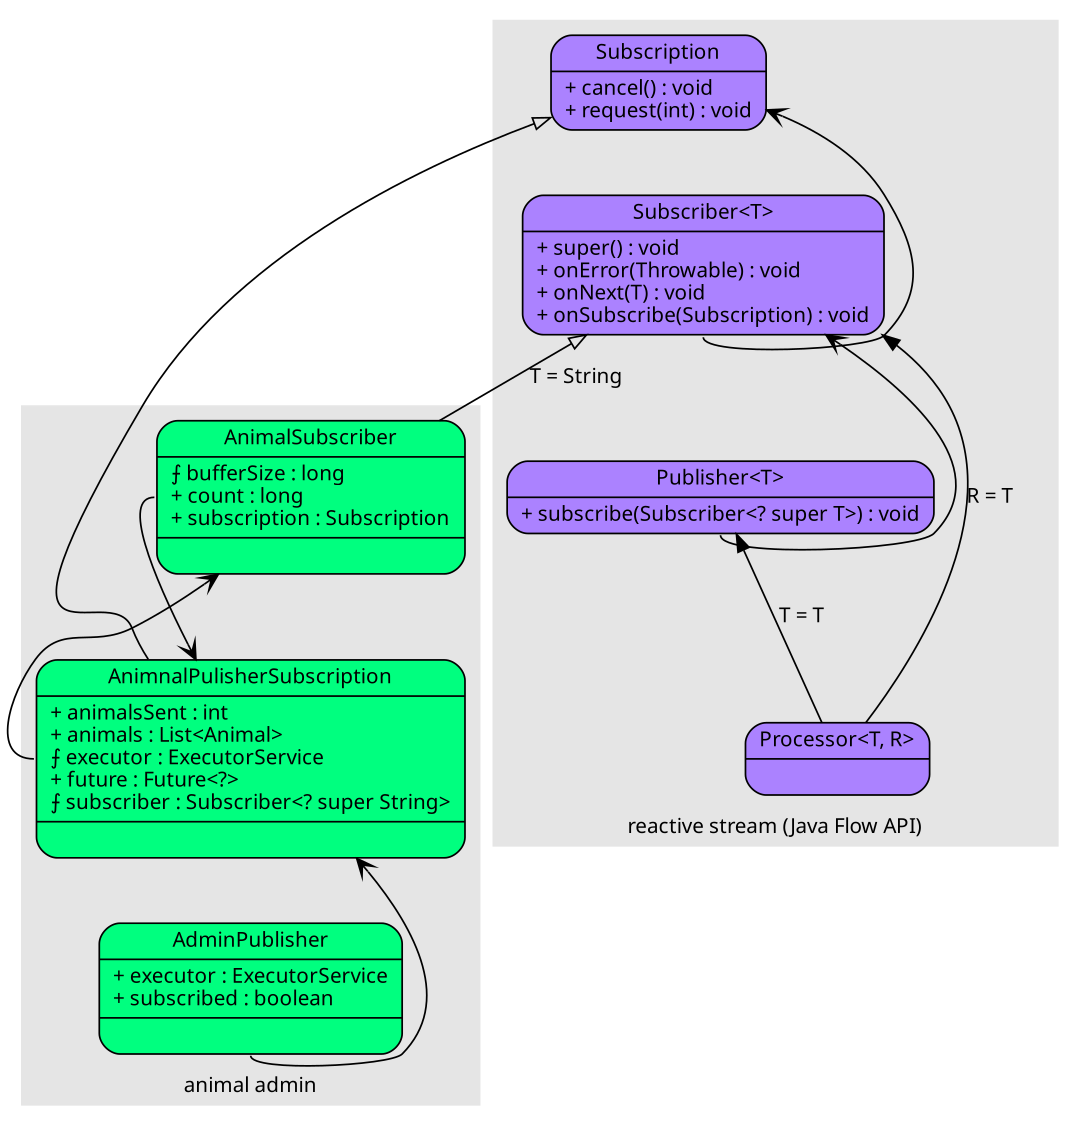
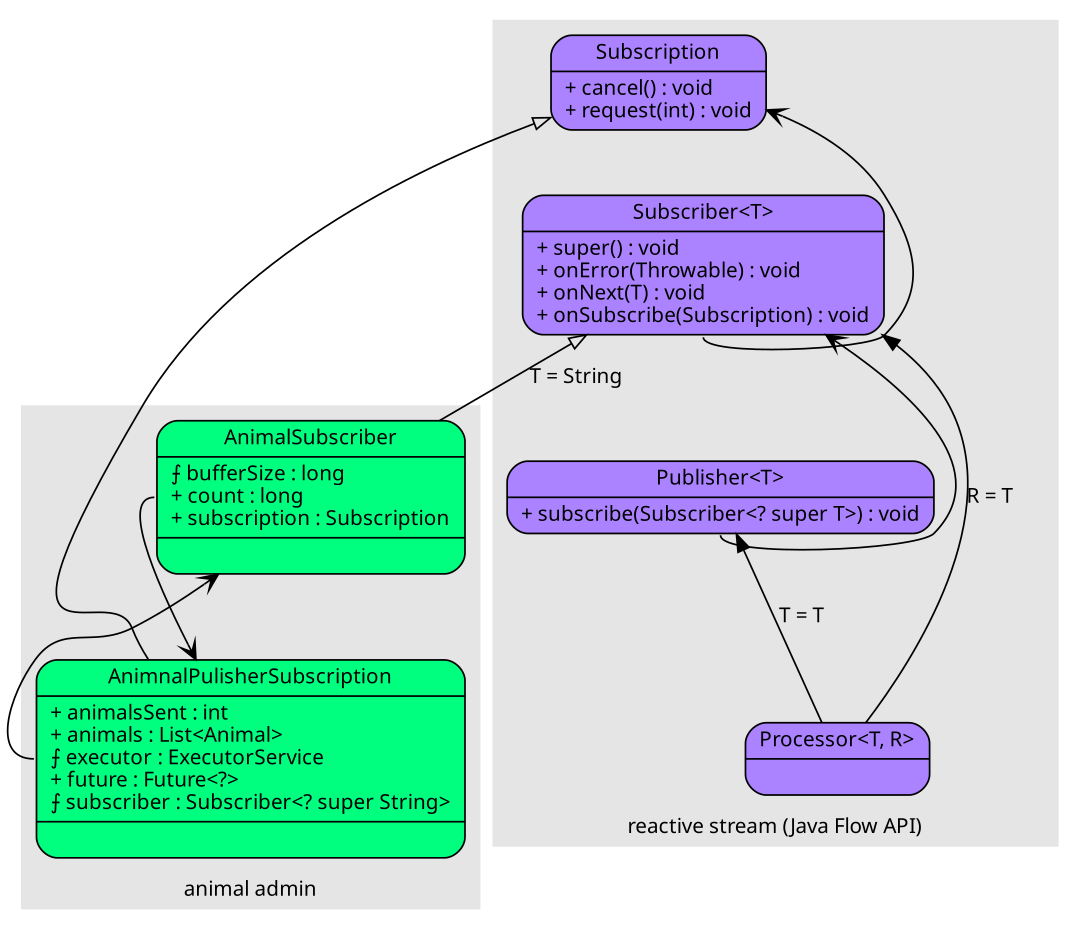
(251, 989) -> none
